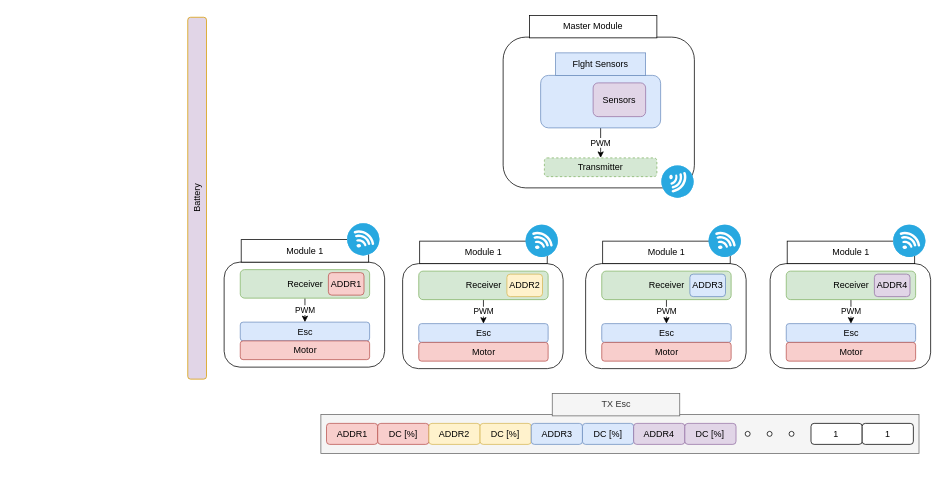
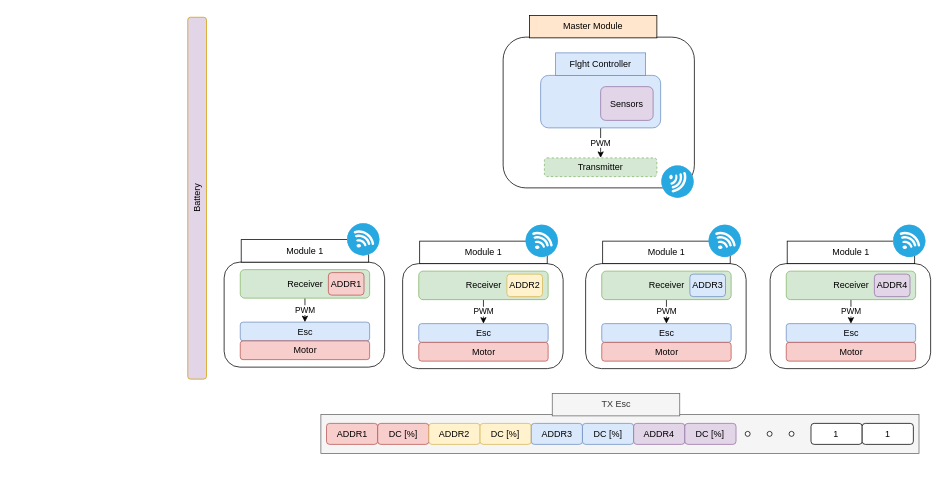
(593, 27) -> (593, 27)
(600, 64) -> (600, 64)
(619, 100) -> (627, 104)
